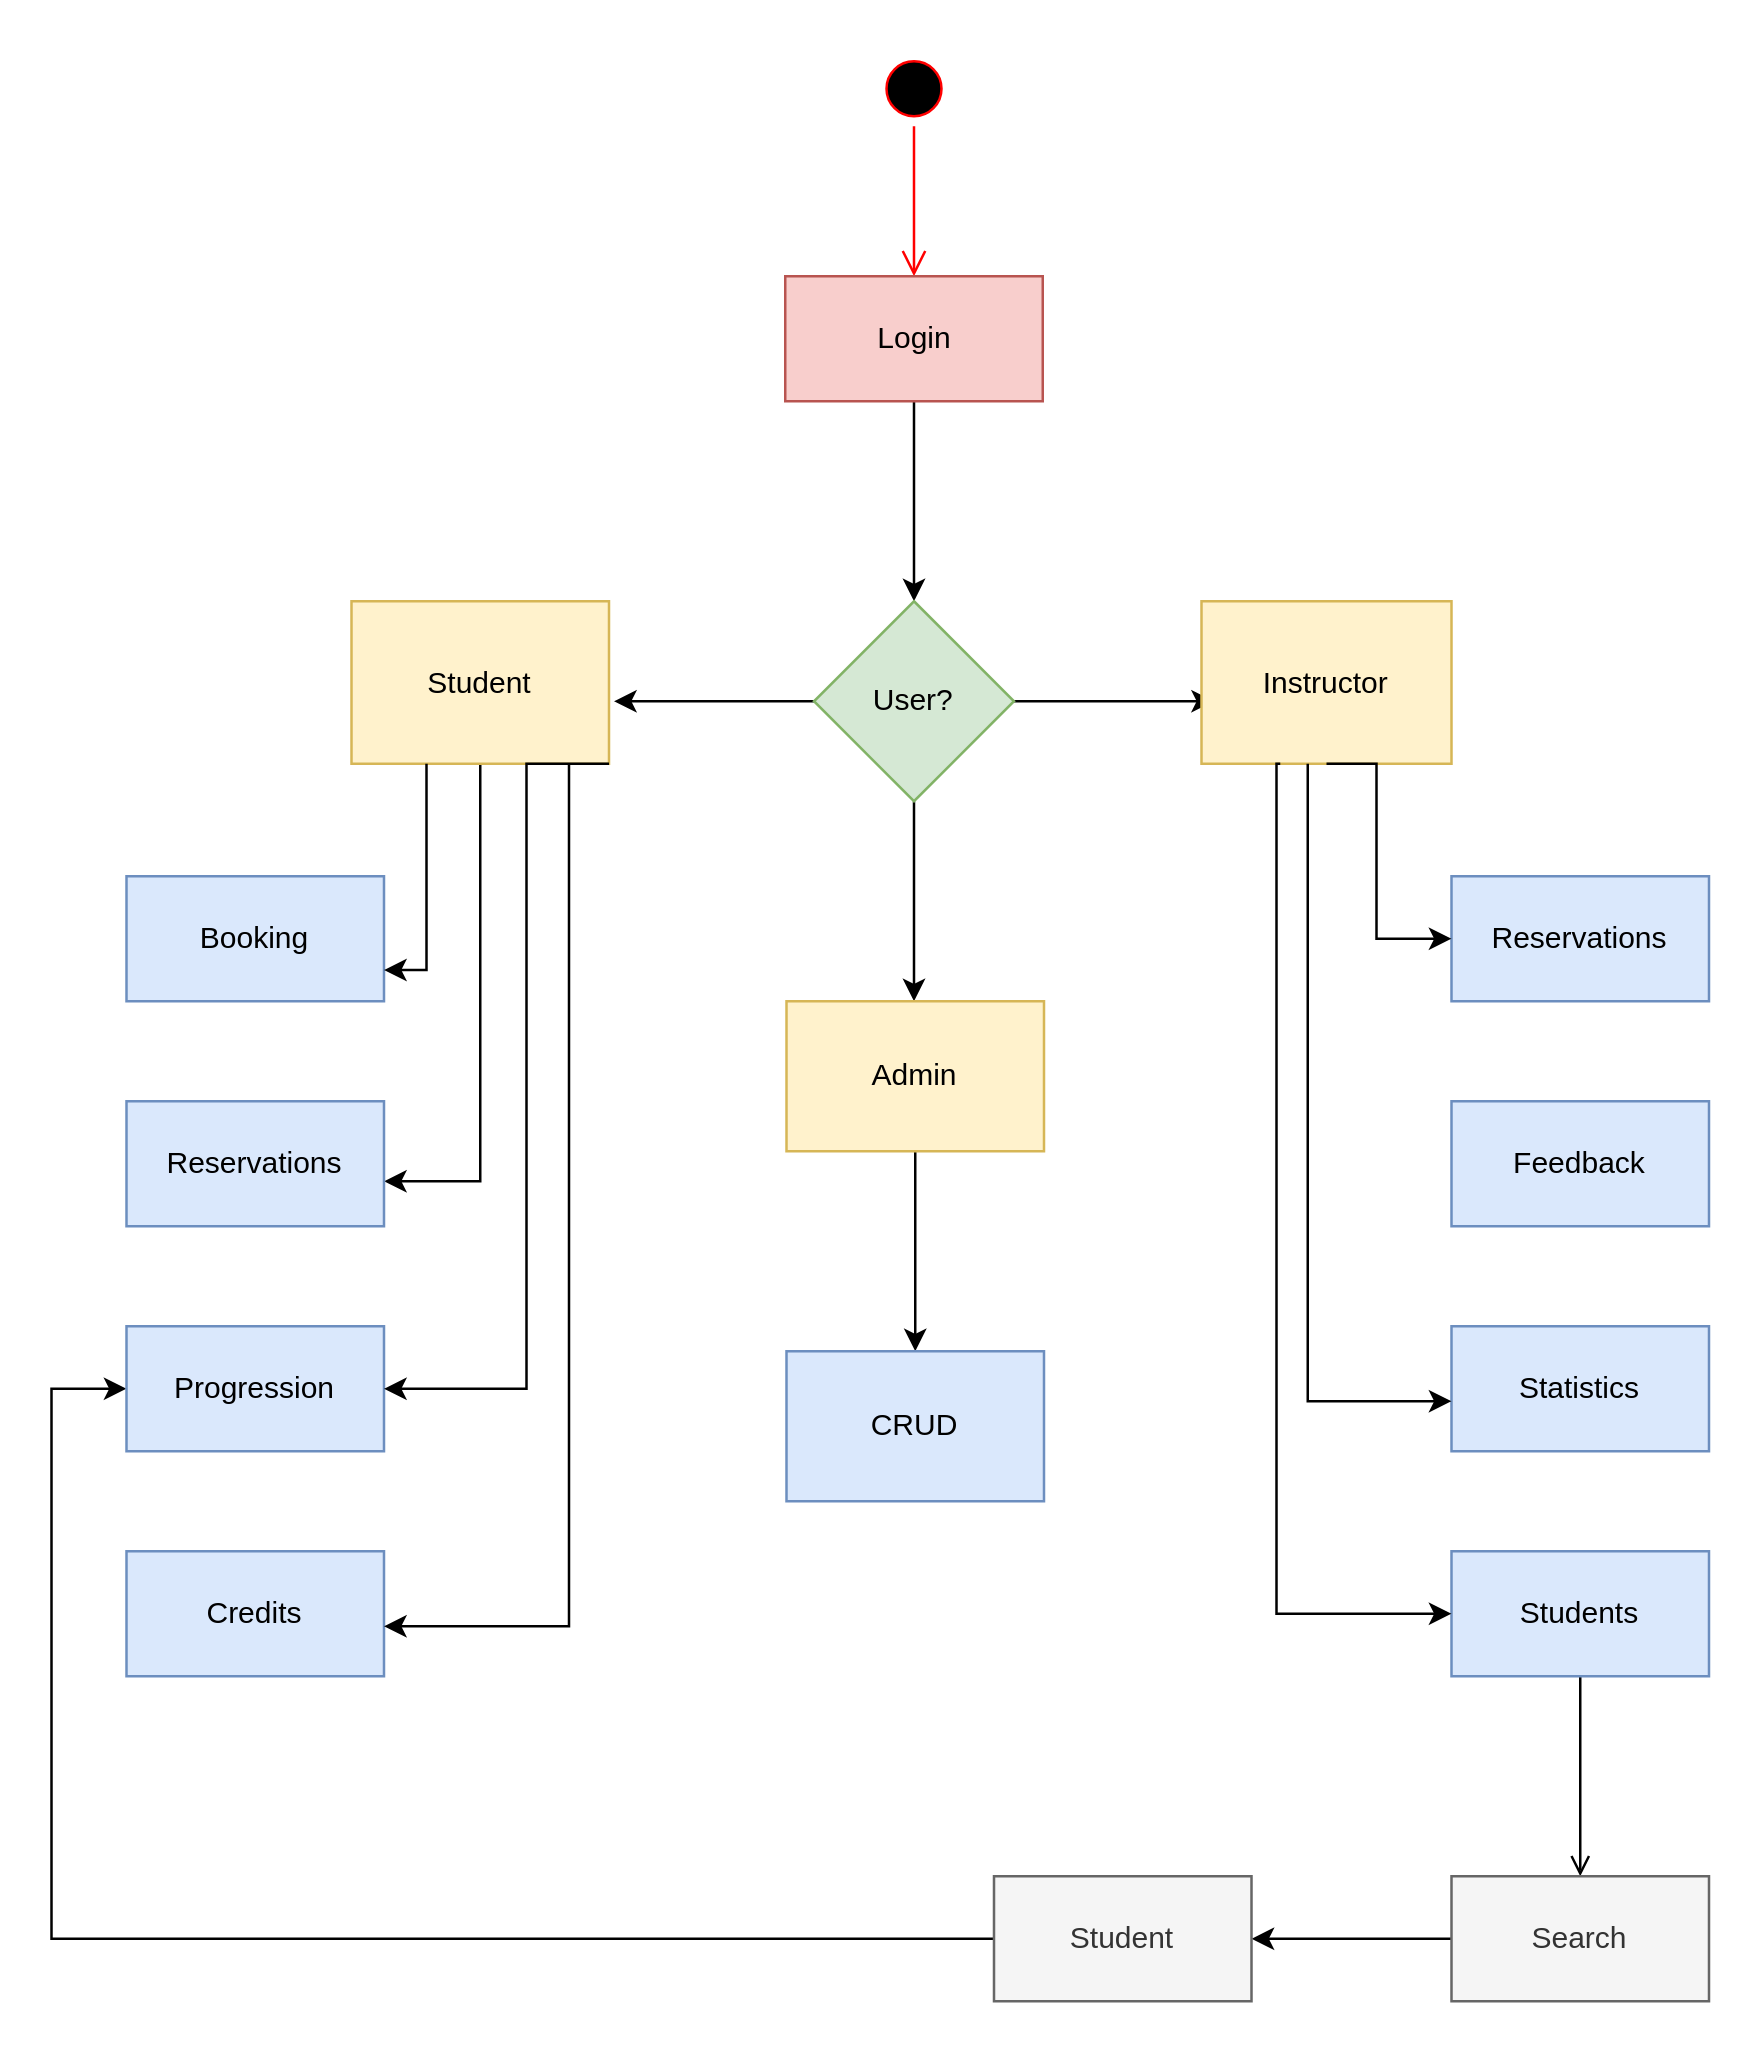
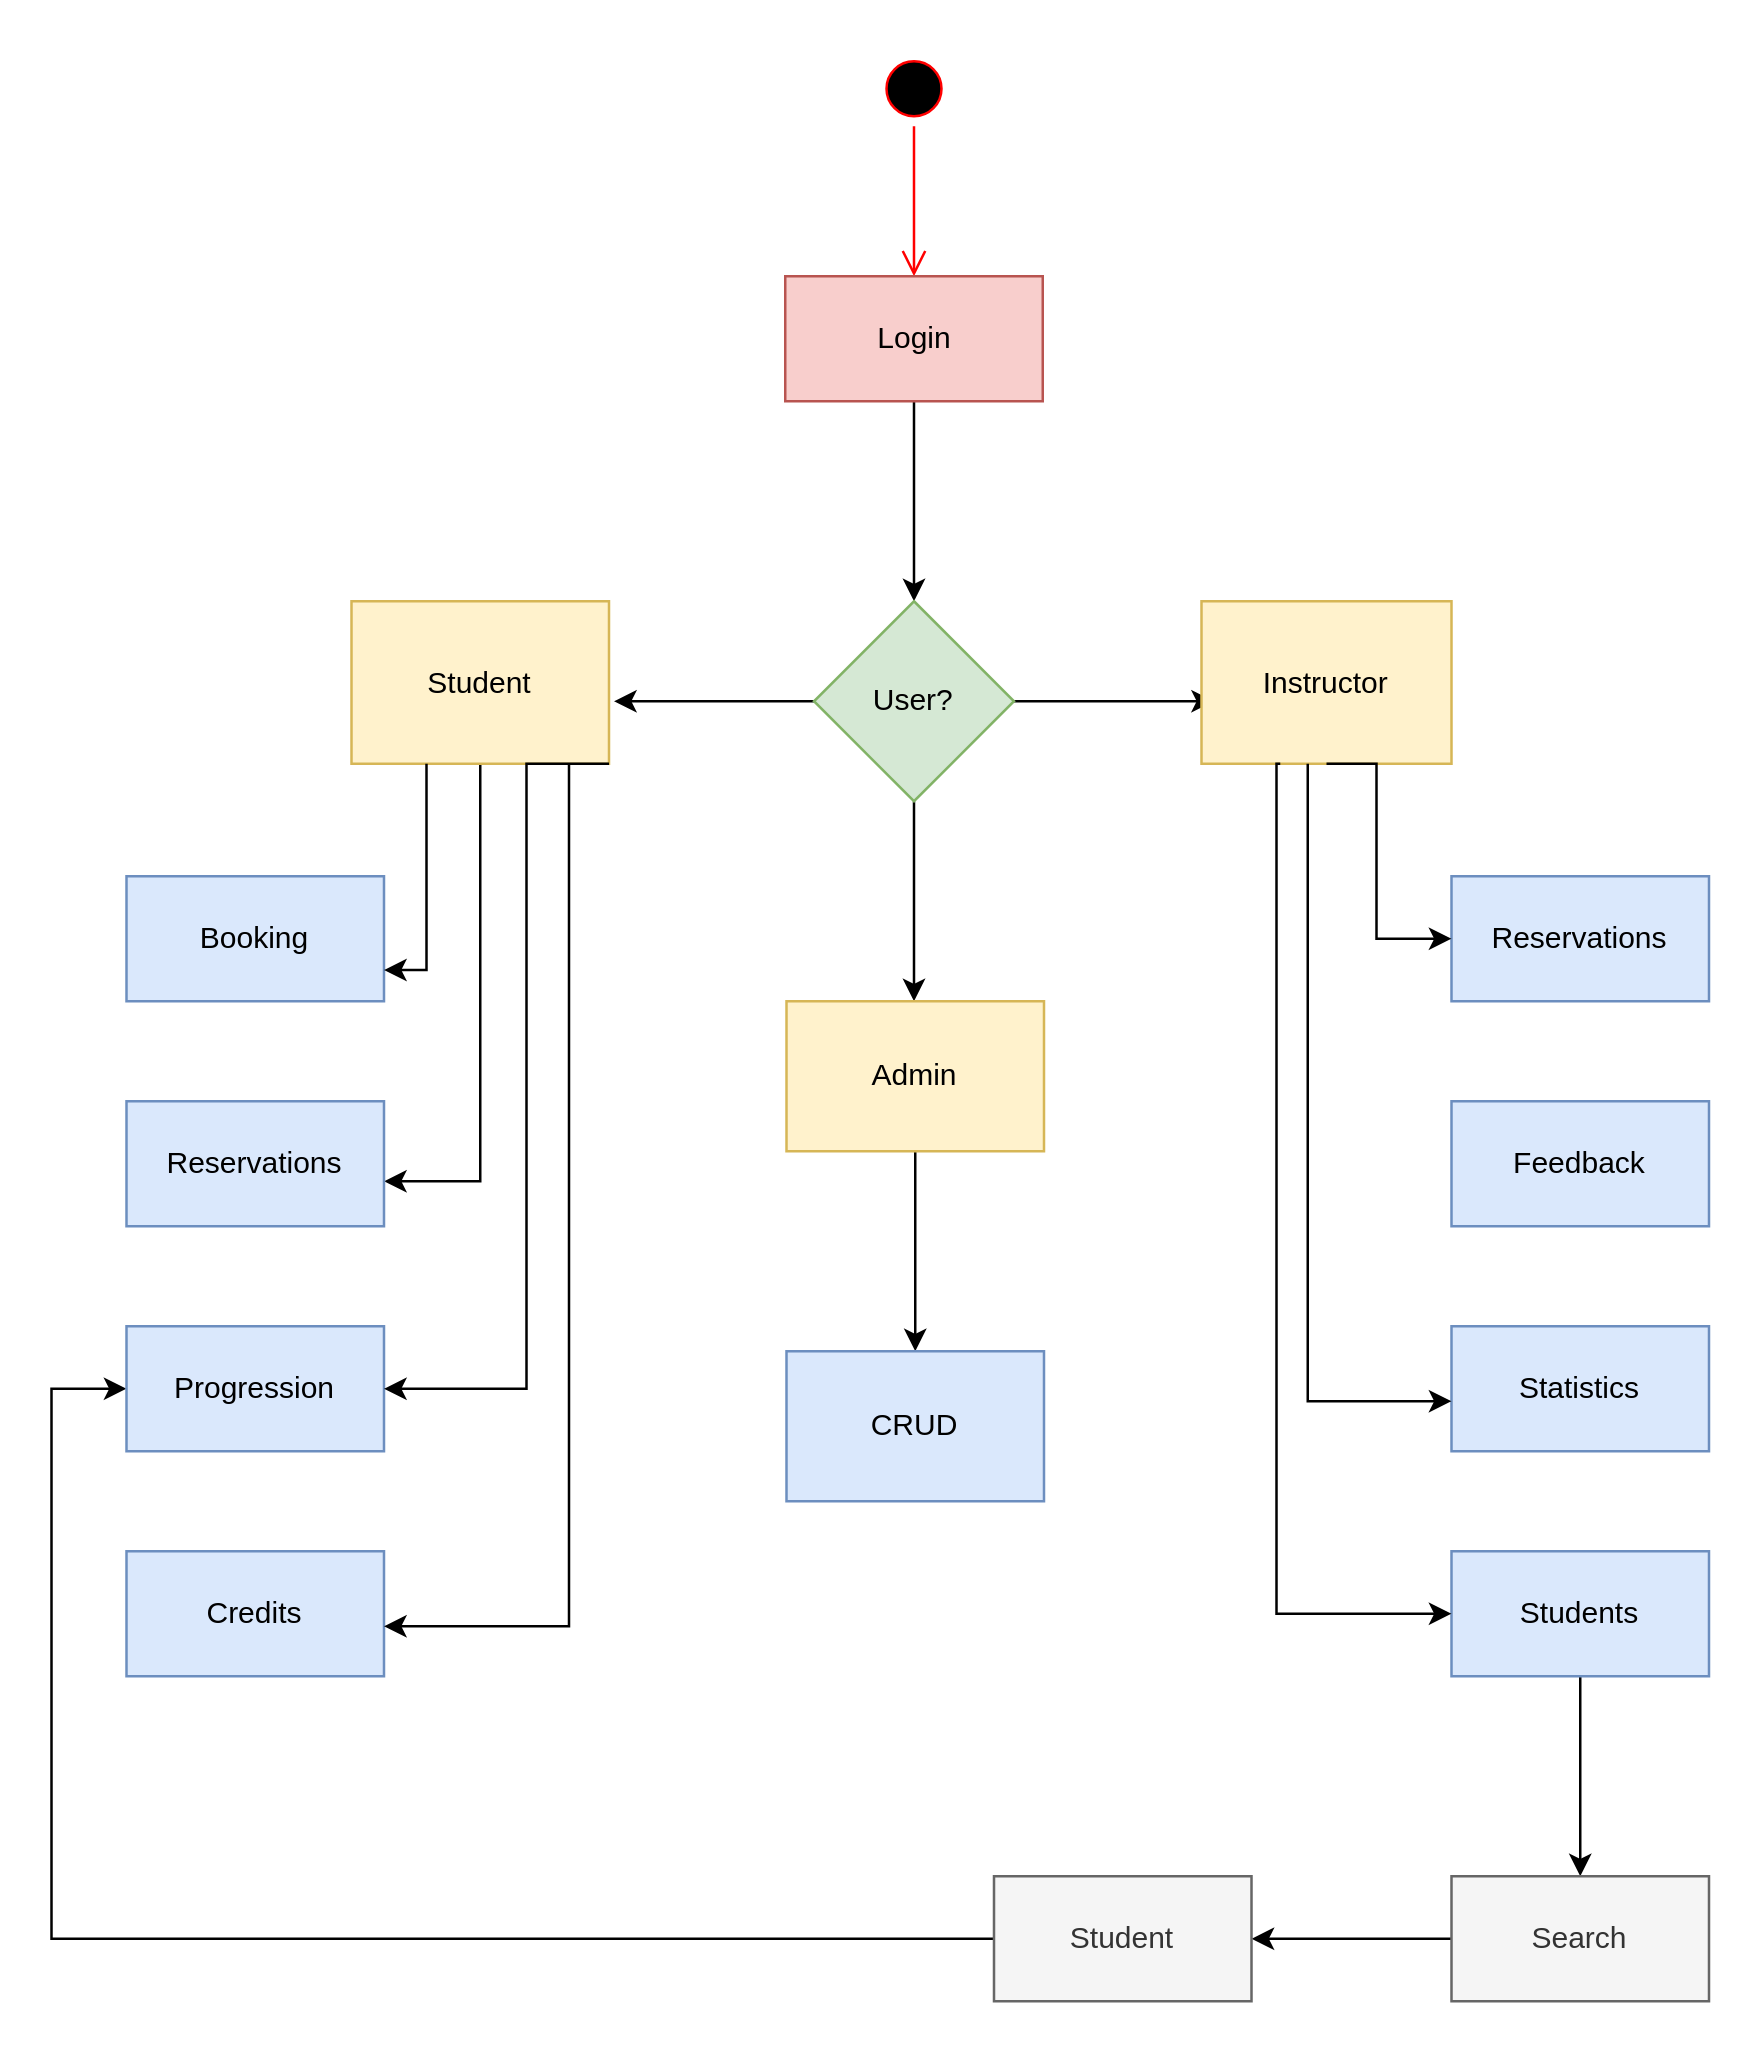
(1580, 1862) -> (1580, 1858)
